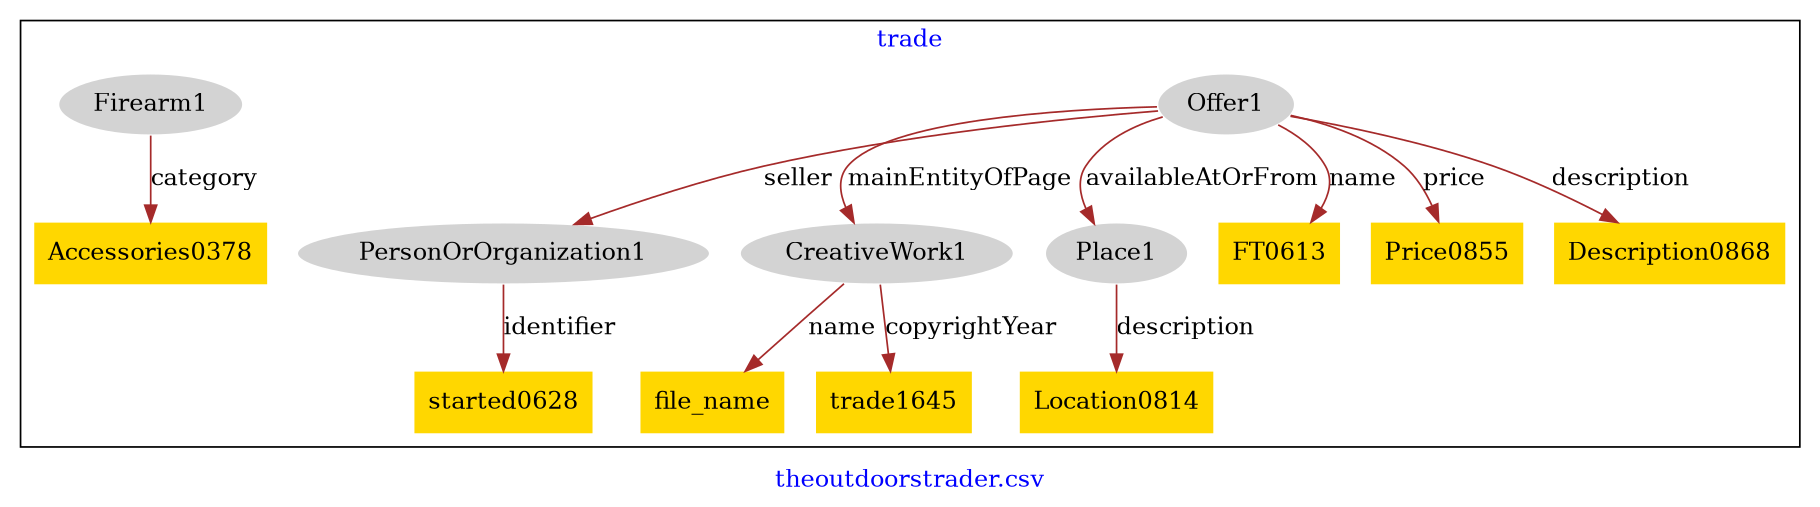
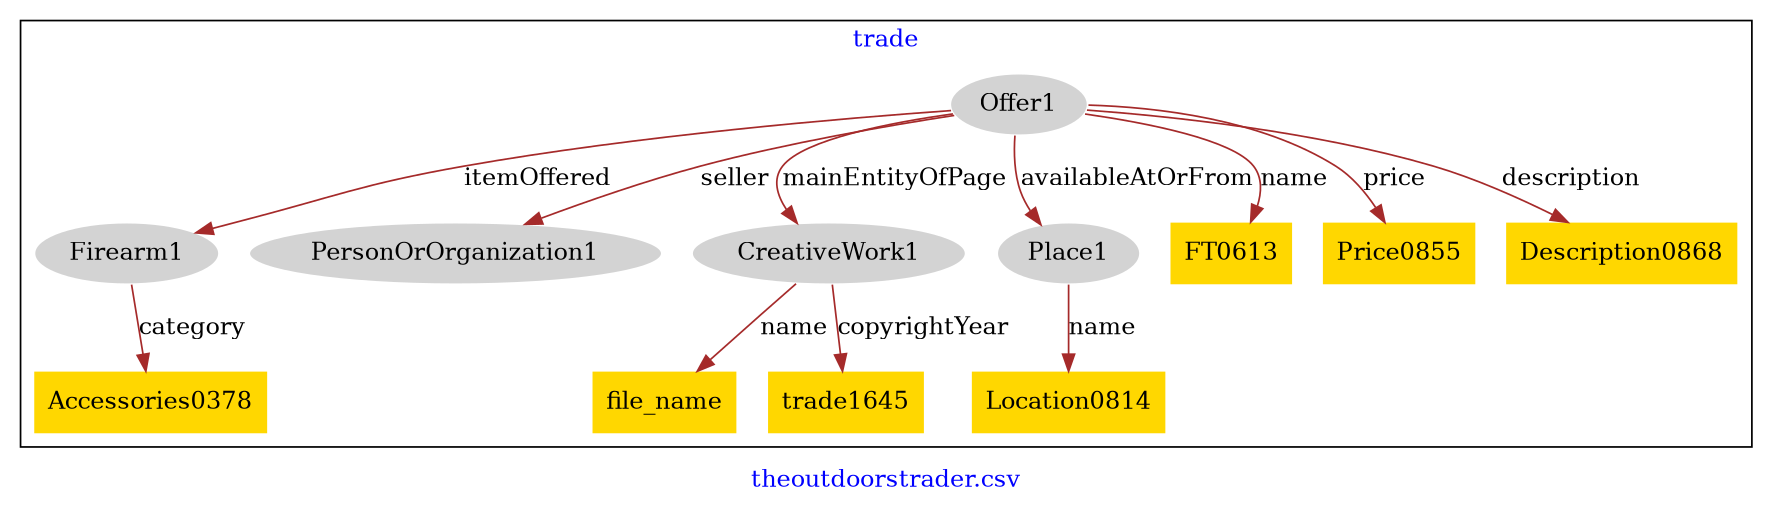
none -> (578, 148)
(1186, 328) -> (1103, 328)
(503, 402) -> none
